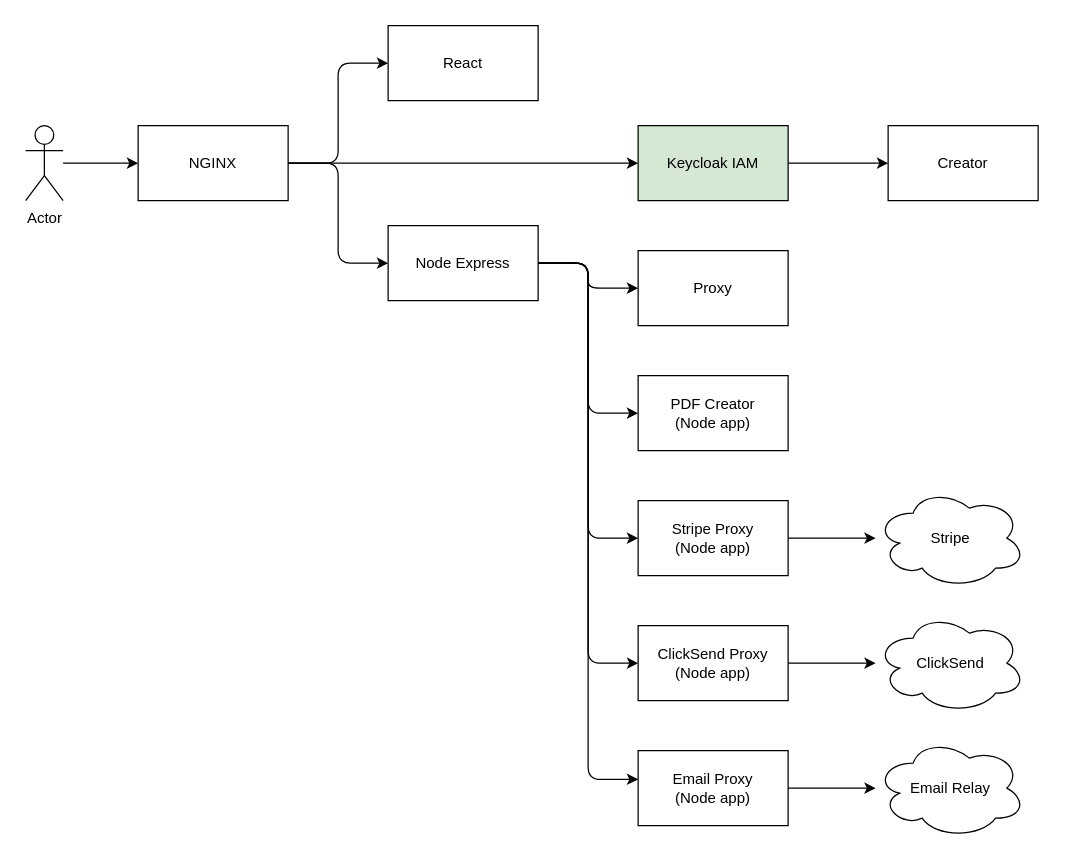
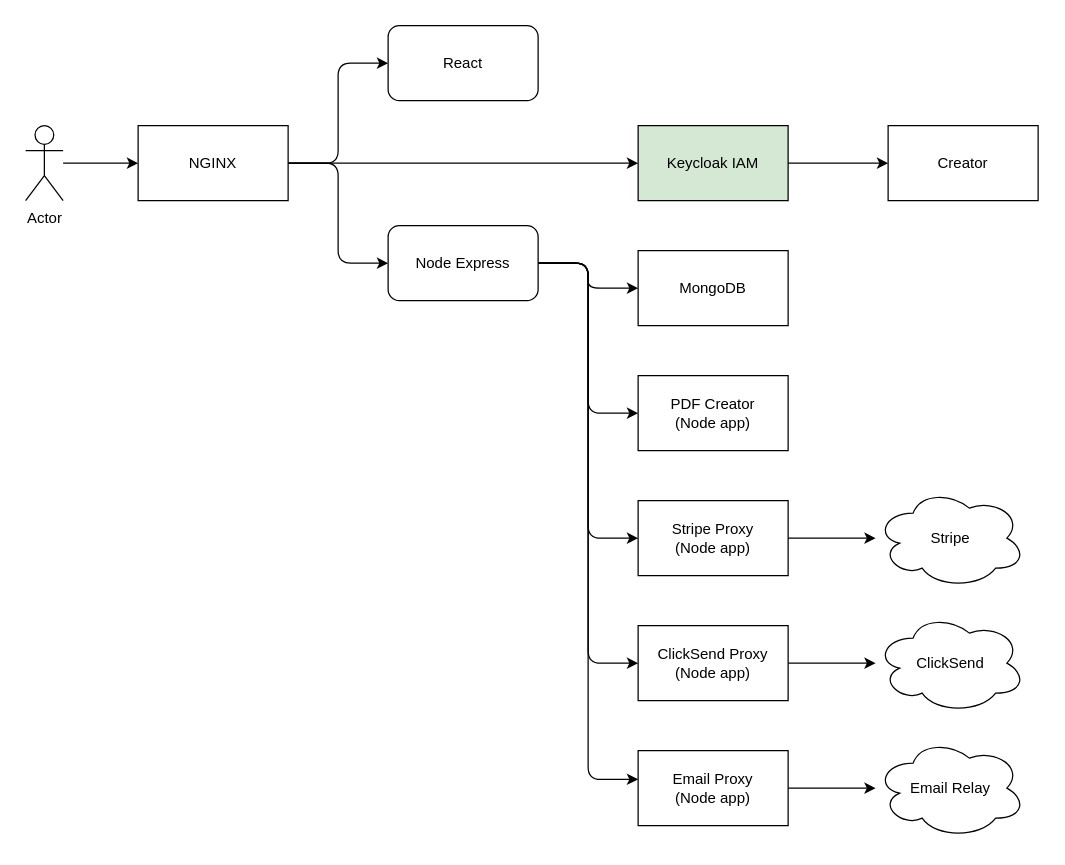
(463, 63) -> (463, 63)
(463, 263) -> (463, 263)
(713, 288) -> (713, 288)
